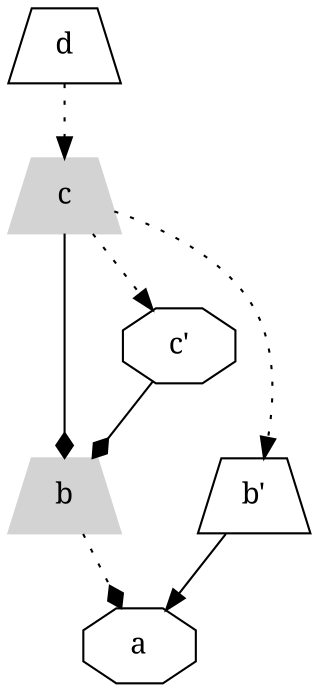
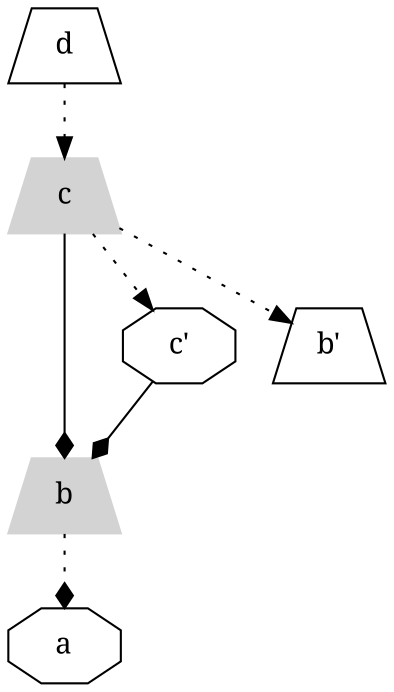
(202, 564) -> none
